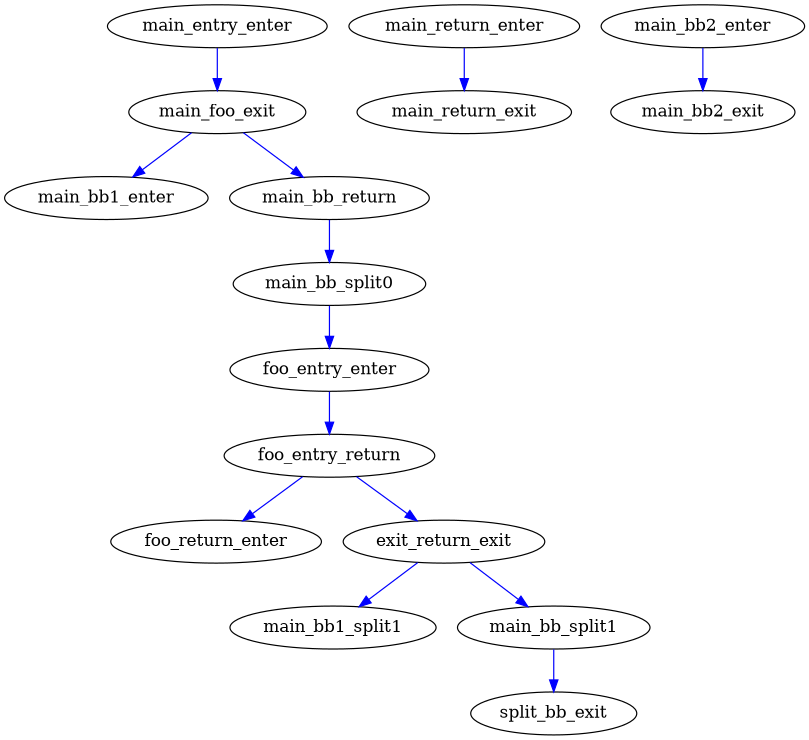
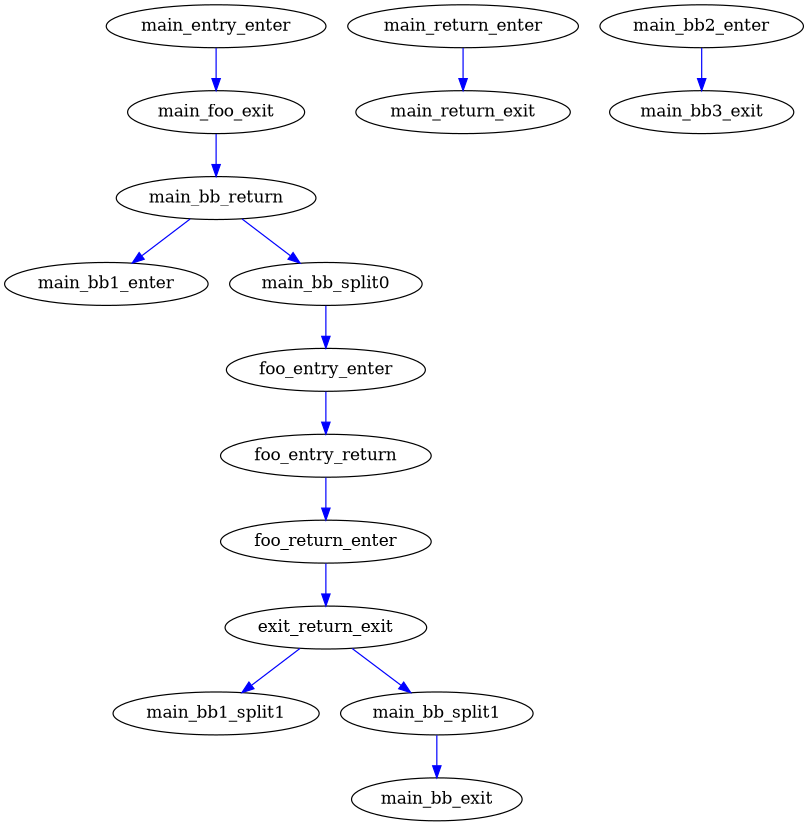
(703, 112) -> (702, 112)
(167, 151) -> (166, 237)
(382, 495) -> (326, 579)
(554, 713) -> (437, 799)
